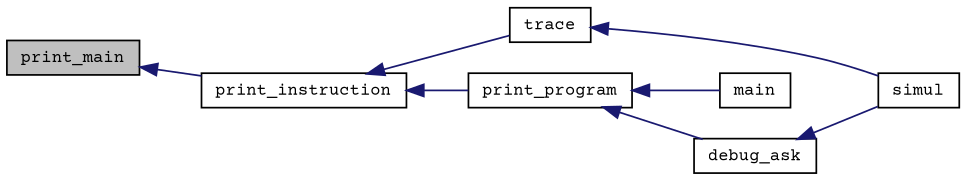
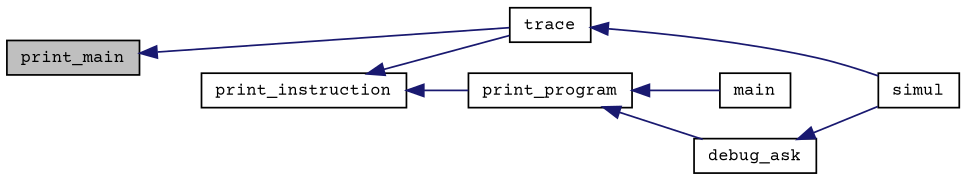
(179, 73) -> (333, 40)
